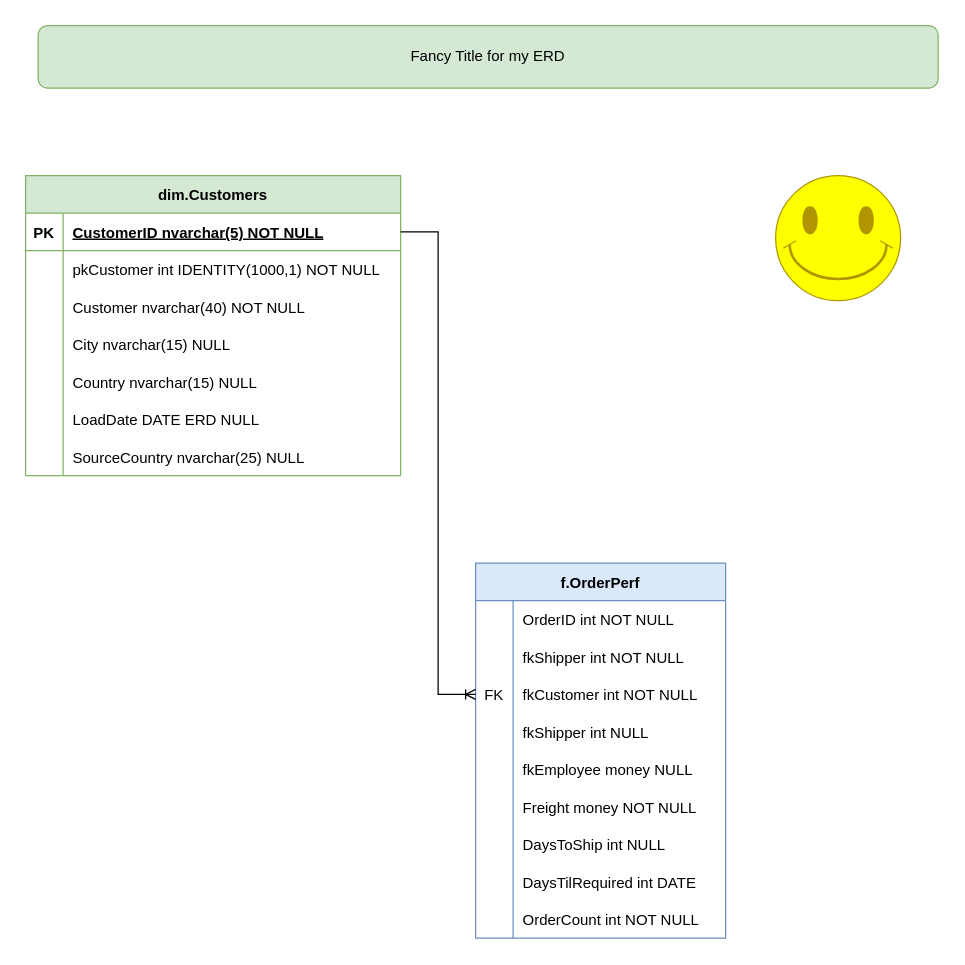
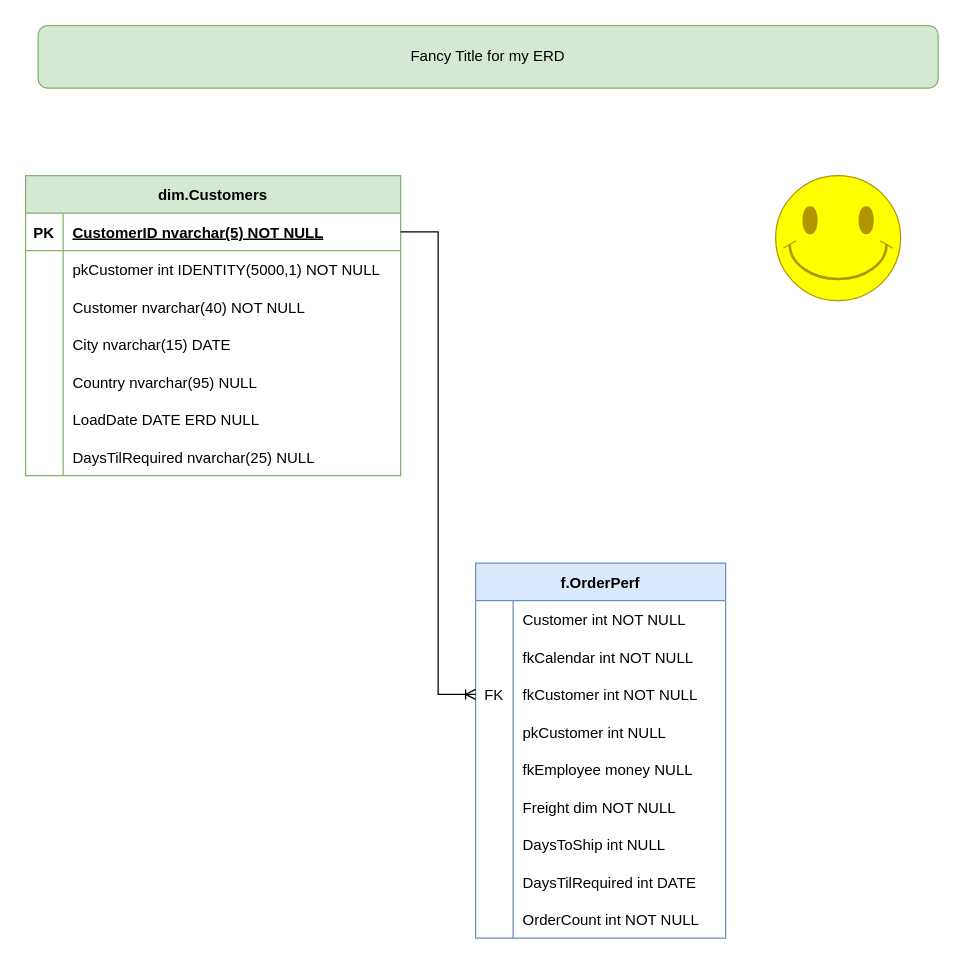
(229, 270) -> (229, 270)
(159, 345) -> (159, 345)
(174, 383) -> (174, 383)
(199, 458) -> (201, 458)
(599, 620) -> (603, 620)
(605, 658) -> (609, 658)
(590, 733) -> (596, 733)
(607, 808) -> (597, 808)
